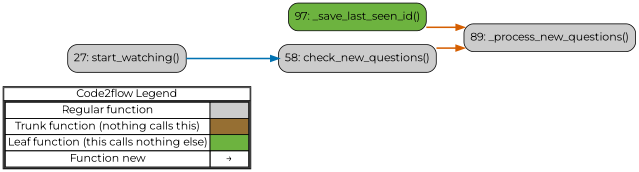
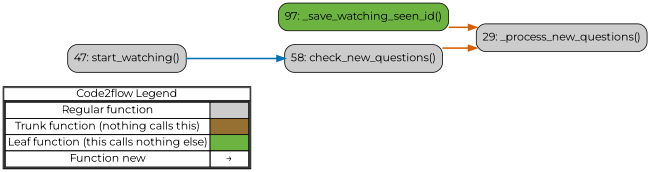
(357, 17) -> (364, 17)
(550, 38) -> (562, 38)
(127, 58) -> (127, 58)
